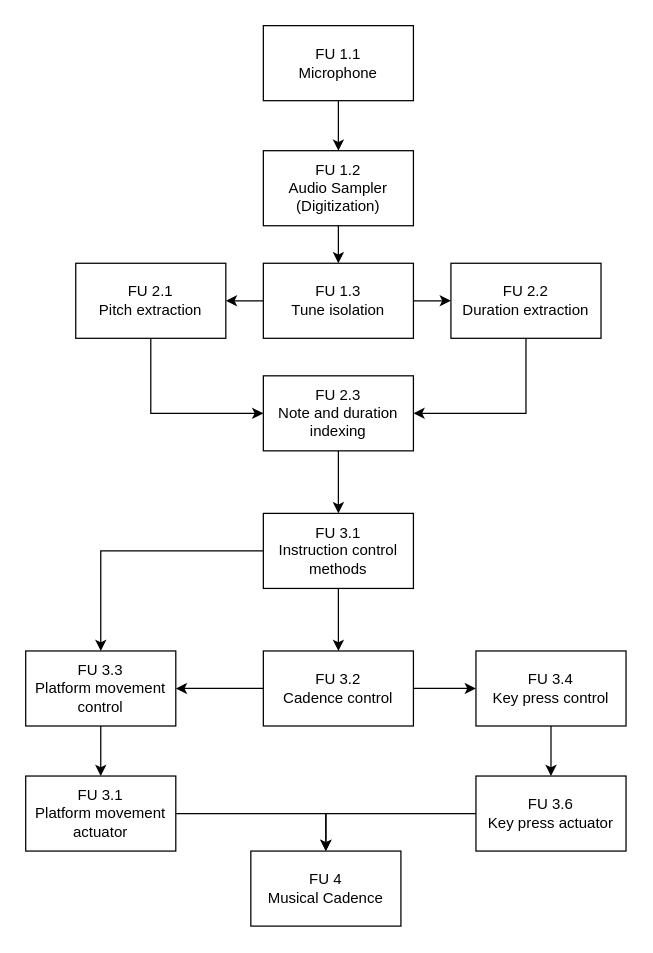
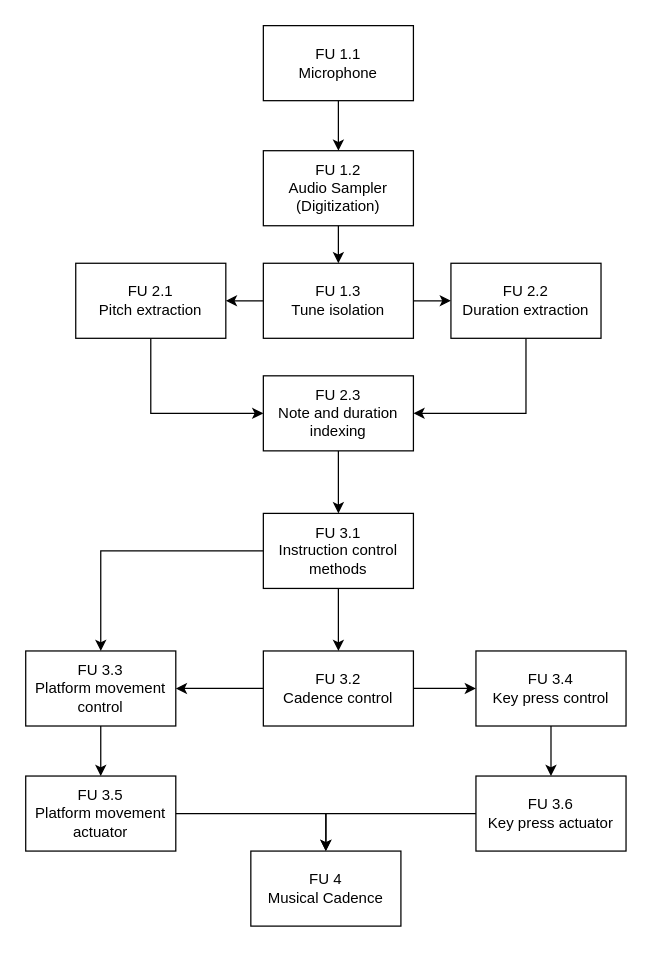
(101, 813) -> (101, 813)
